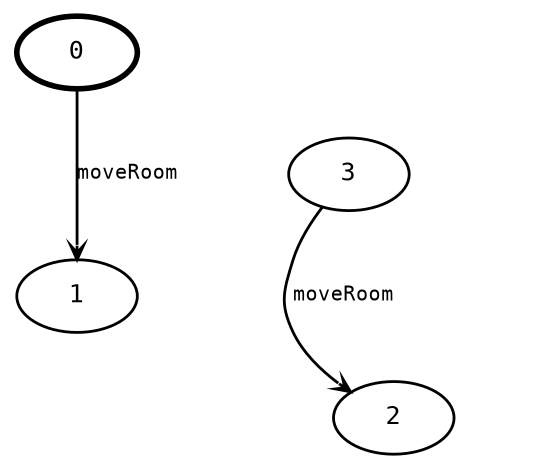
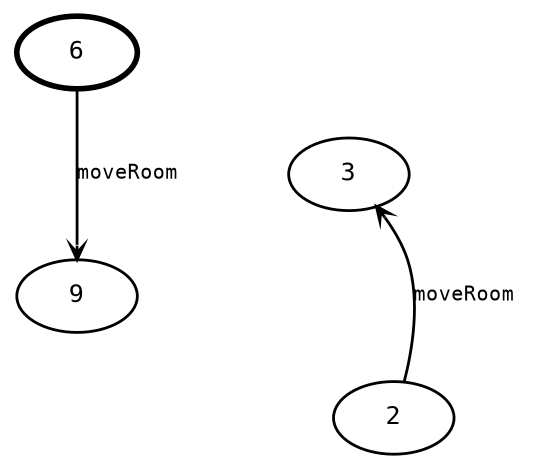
(77, 52) -> (77, 52)
(77, 296) -> (77, 296)
(284, 300) -> (414, 297)
